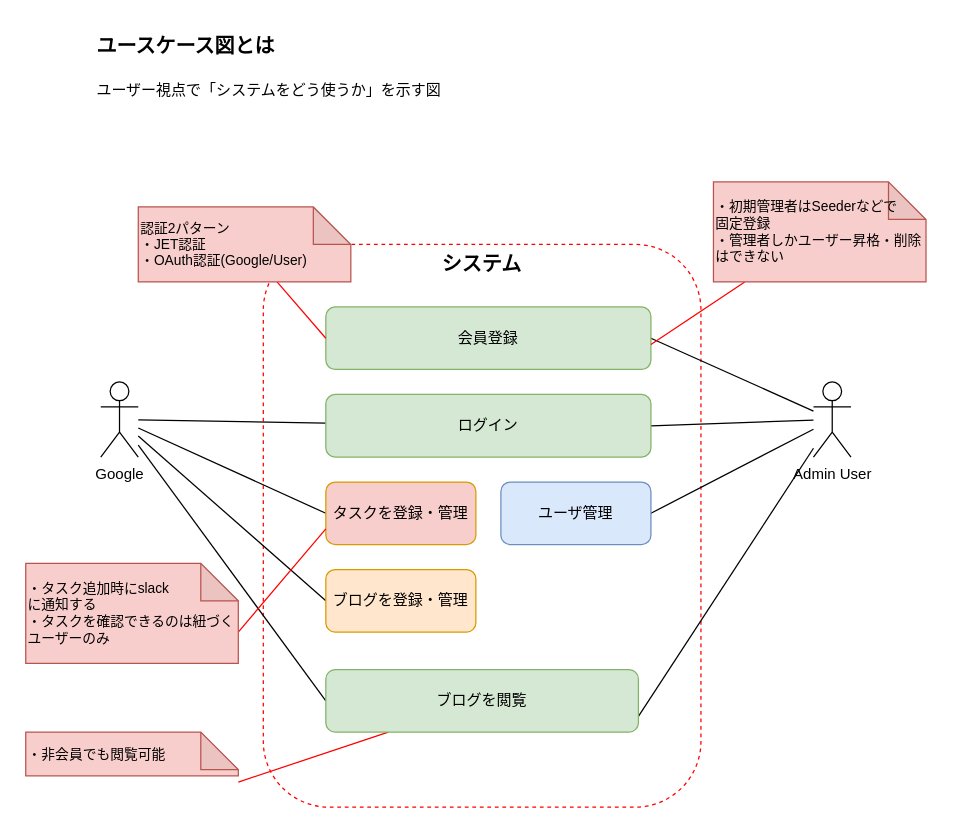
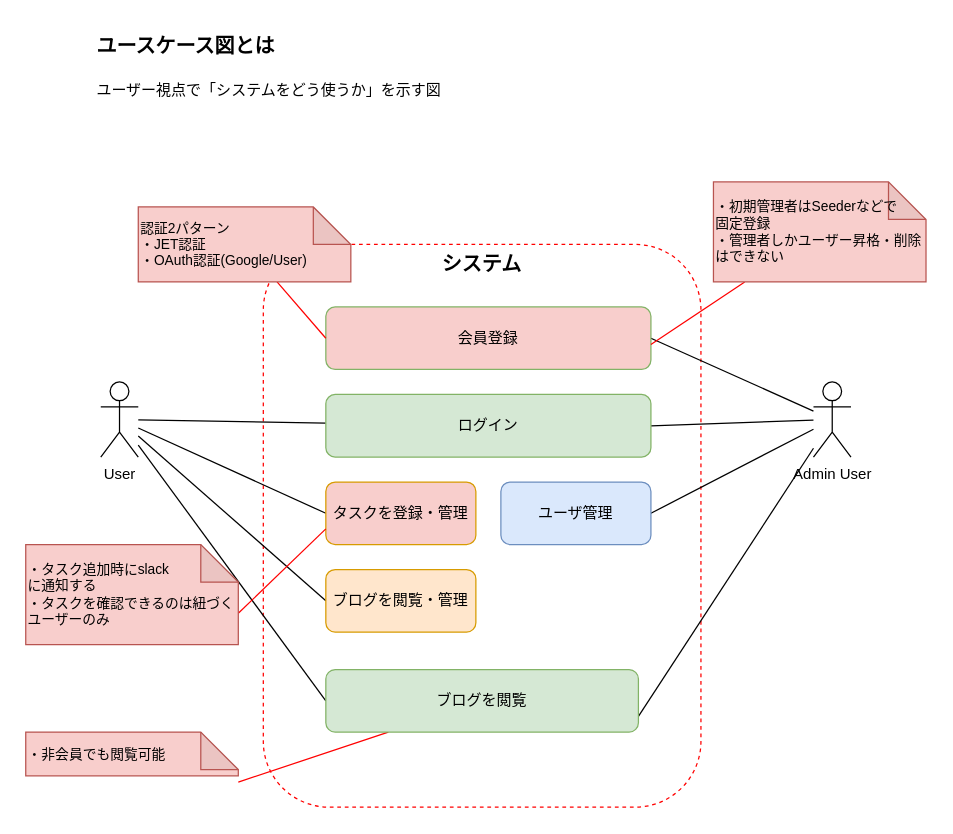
(488, 338) -> (488, 338)
(120, 475) -> (120, 475)
(401, 601) -> (401, 601)
(132, 613) -> (132, 594)
